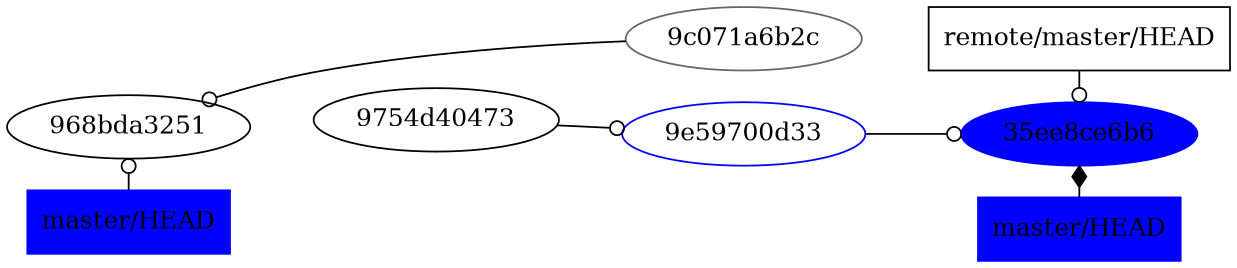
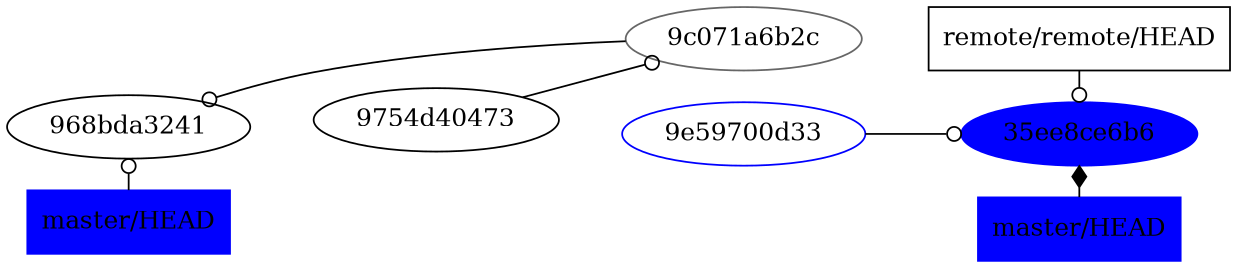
(1079, 39) -> (1079, 39)
(129, 127) -> (129, 127)
(583, 127) -> (584, 81)
